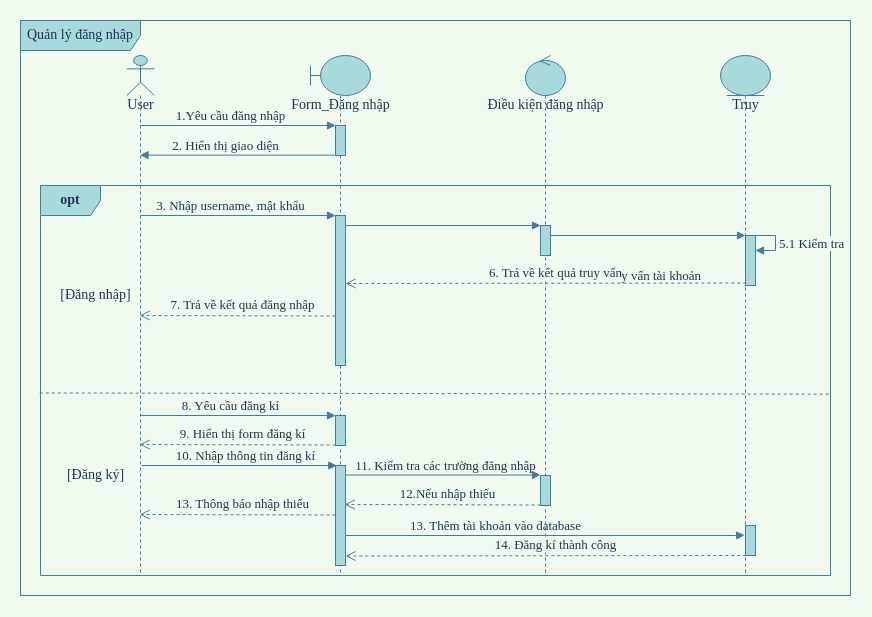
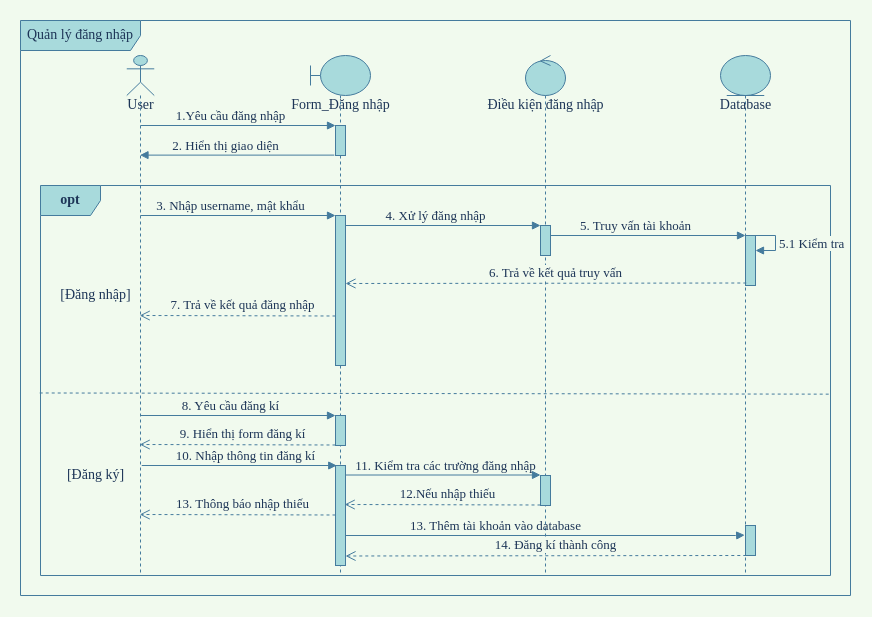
(746, 106) -> (746, 106)
none -> (436, 216)
(646, 276) -> (636, 226)
